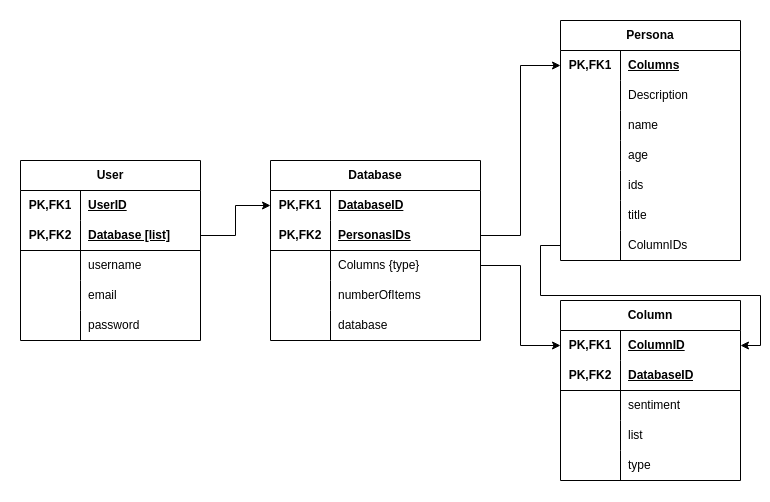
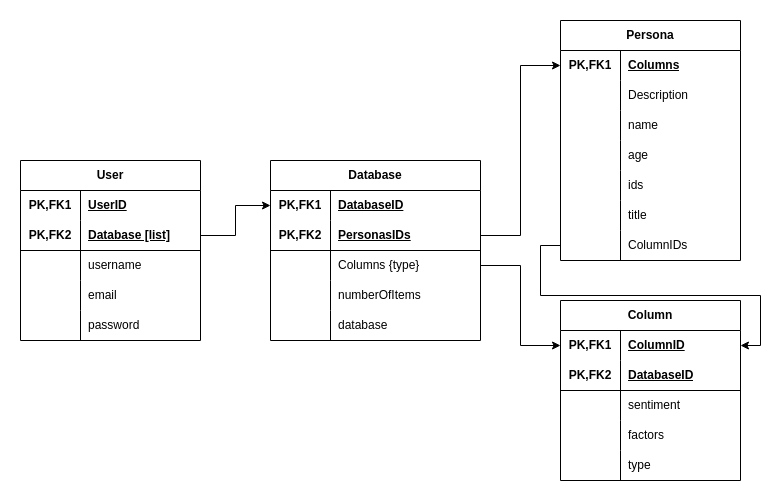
(639, 436) -> (652, 436)
